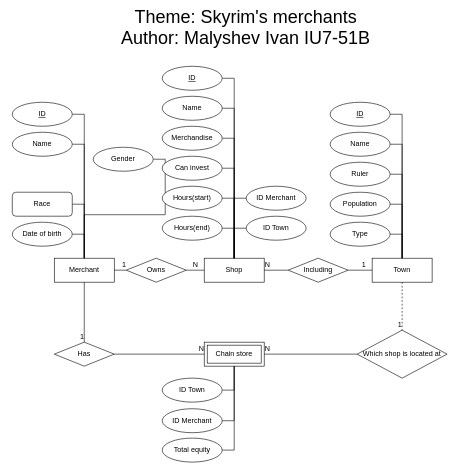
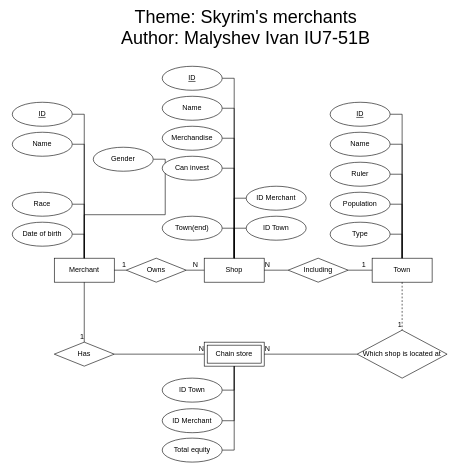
(192, 198) -> none
(227, 198) -> none
(42, 204) -> (42, 204)
(192, 228) -> (192, 228)
